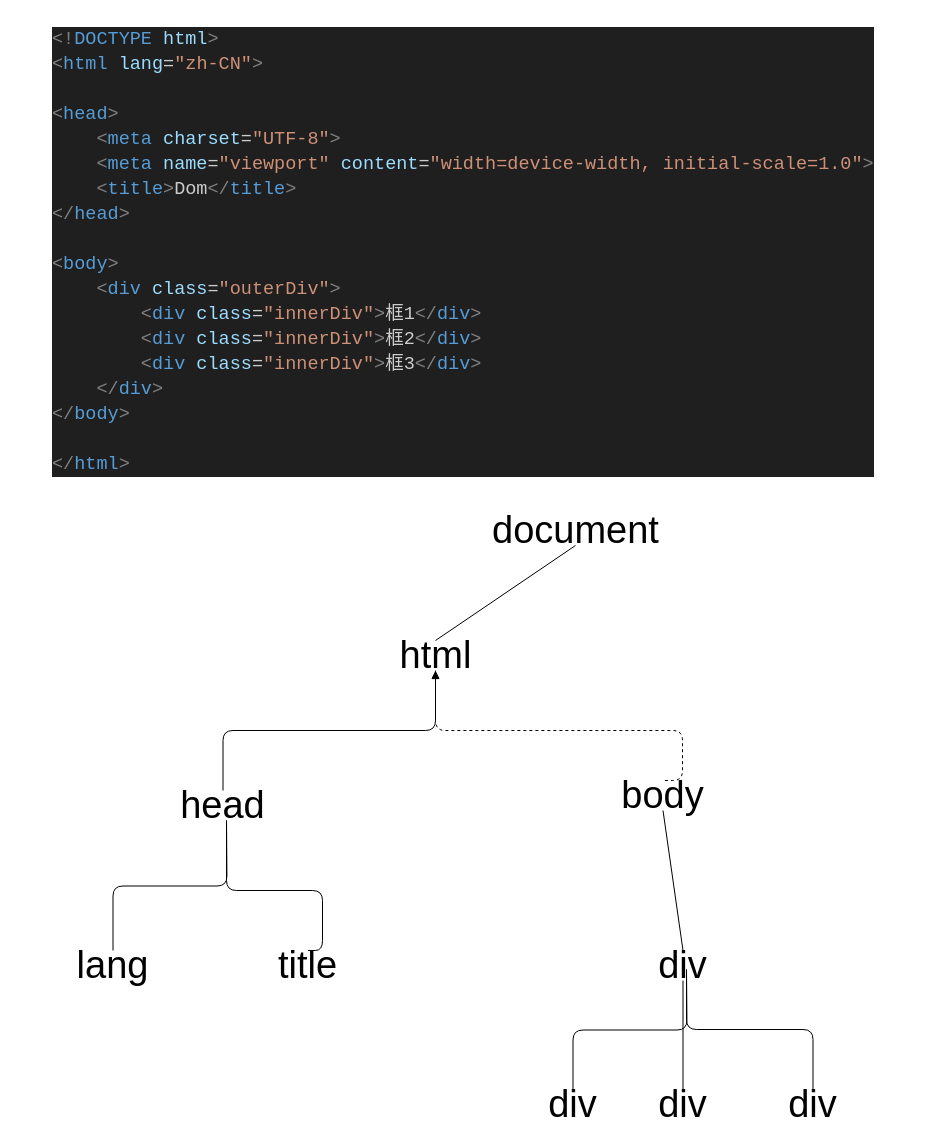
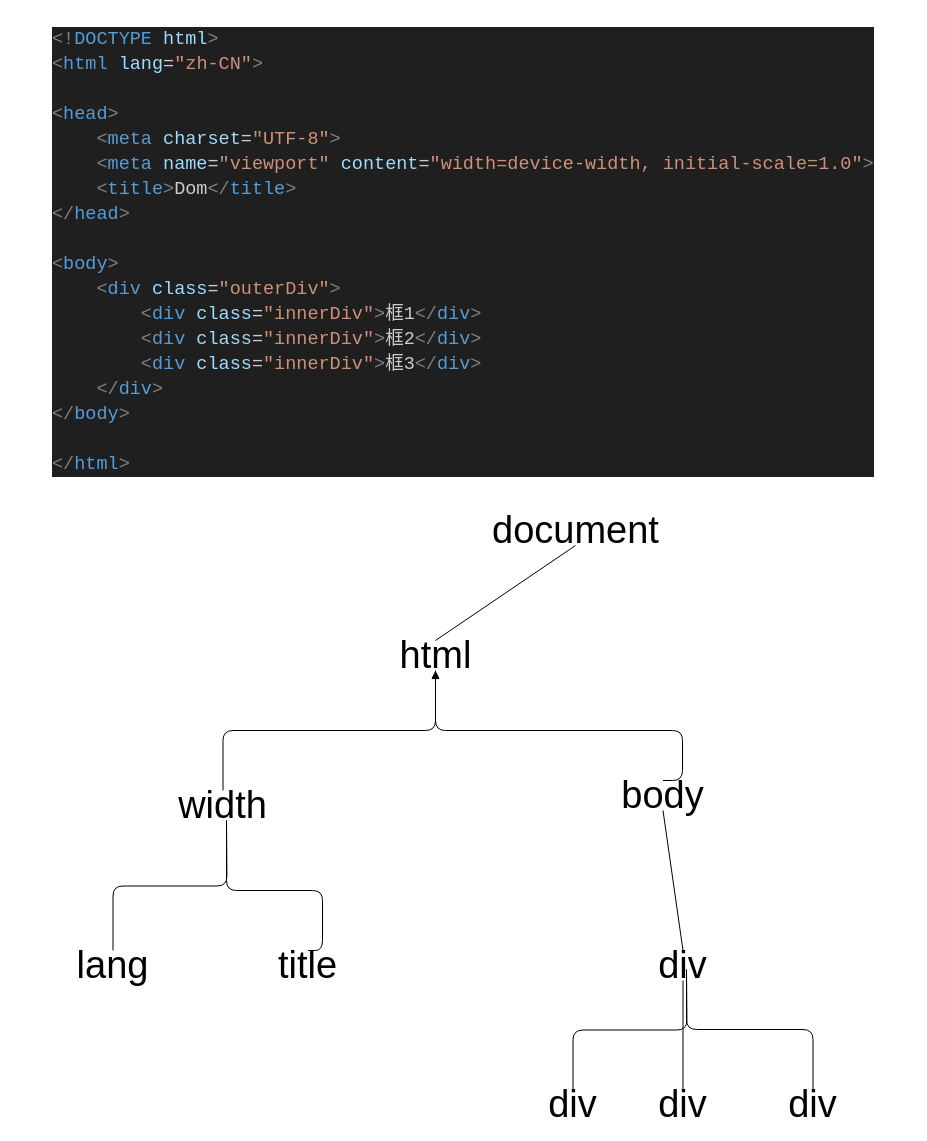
(585, 731) -> (585, 731)
(223, 806) -> (223, 806)
